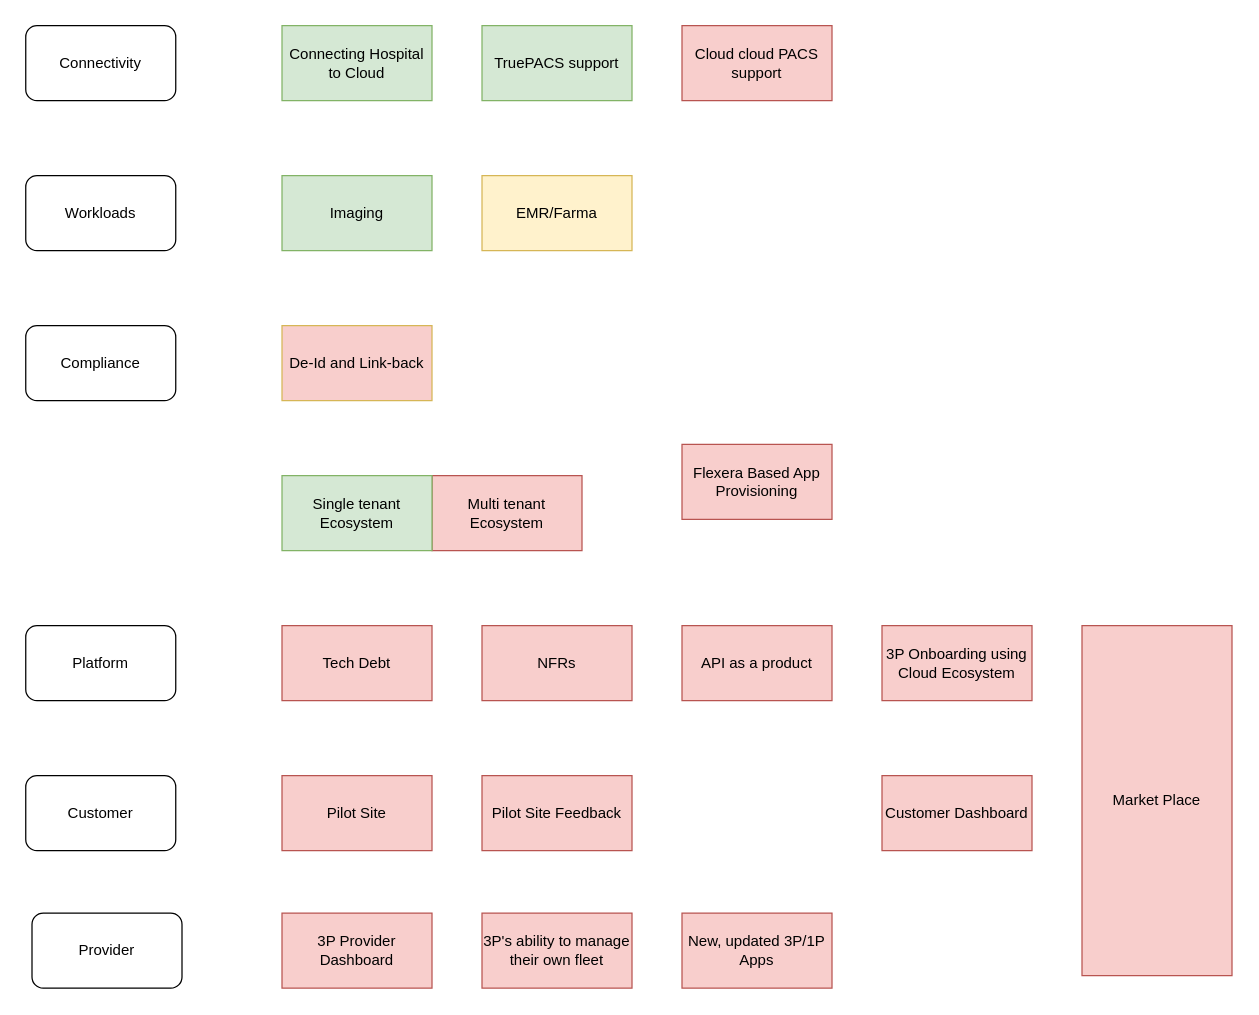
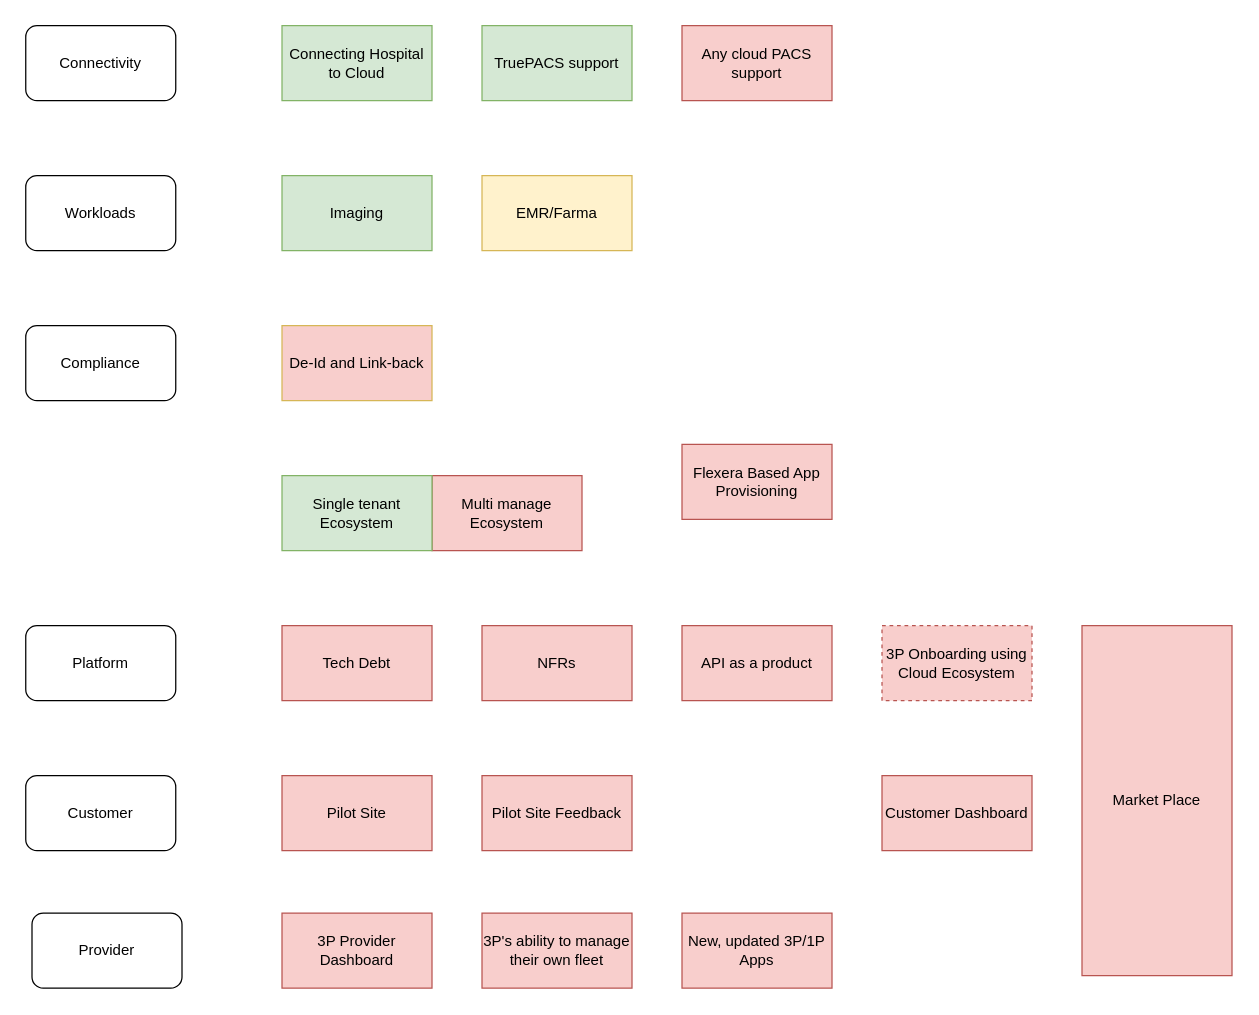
(757, 63) -> (757, 63)
(507, 513) -> (507, 513)
(957, 663) -> (957, 663)
